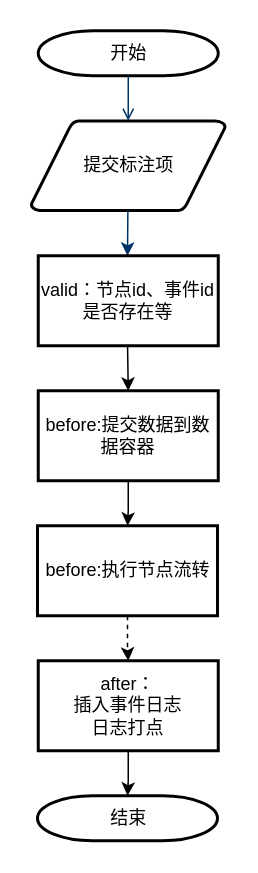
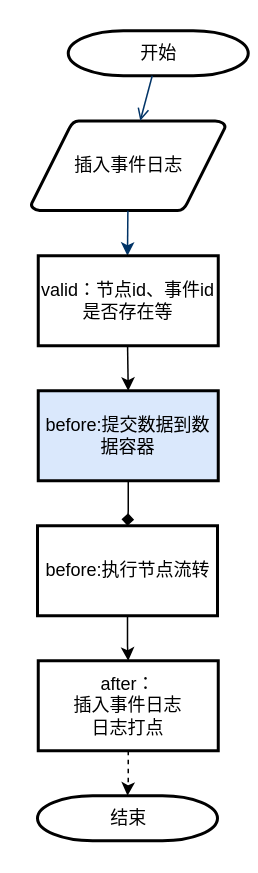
(128, 53) -> (158, 53)
(129, 166) -> (129, 166)
(128, 436) -> (128, 436)
(128, 514) -> (128, 513)
(128, 634) -> (128, 634)
(128, 769) -> (128, 769)
